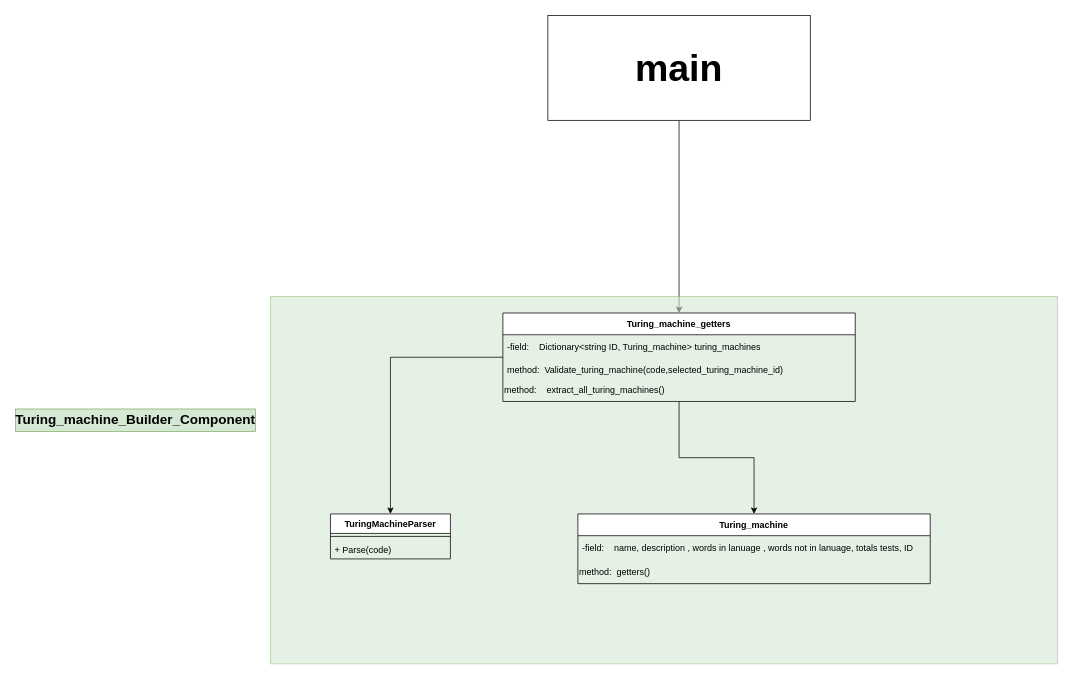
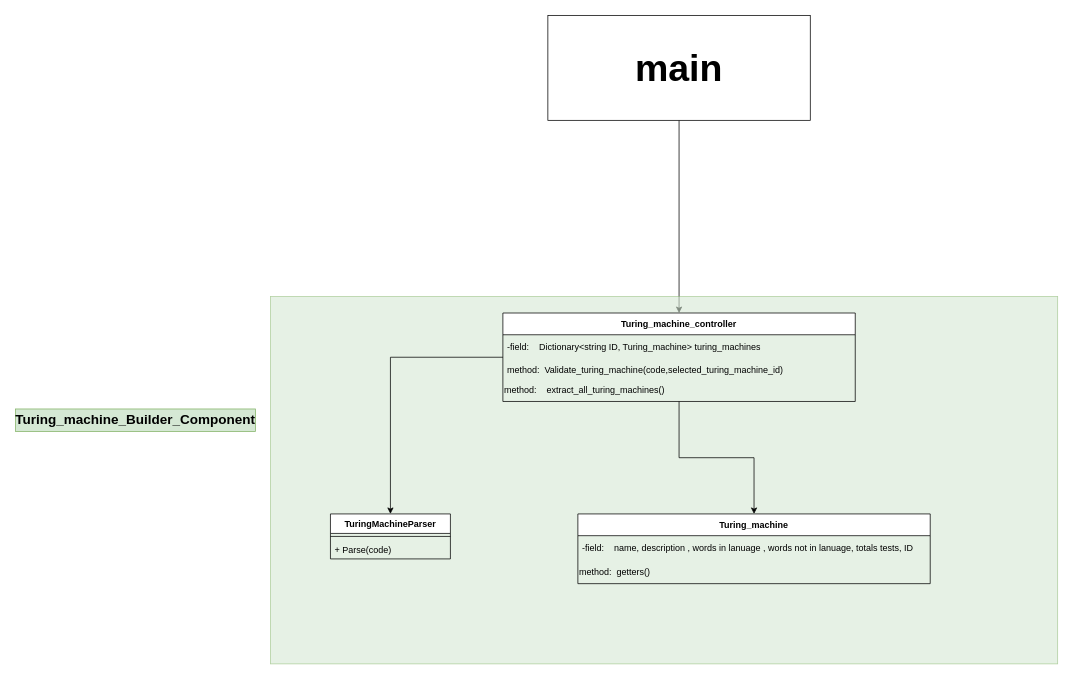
(679, 324) -> (679, 324)
